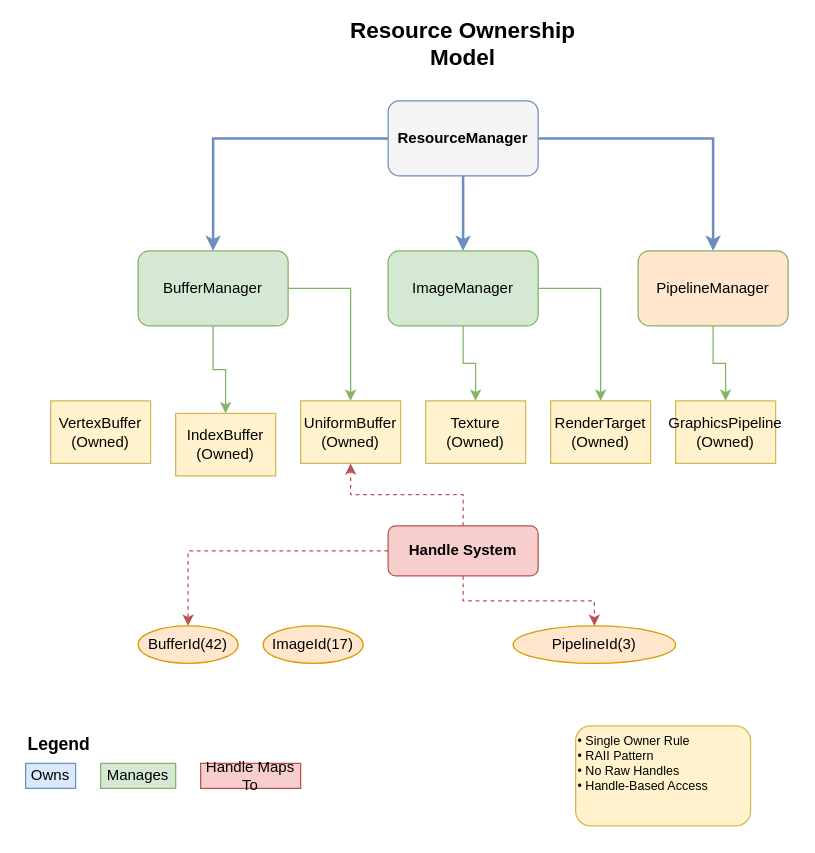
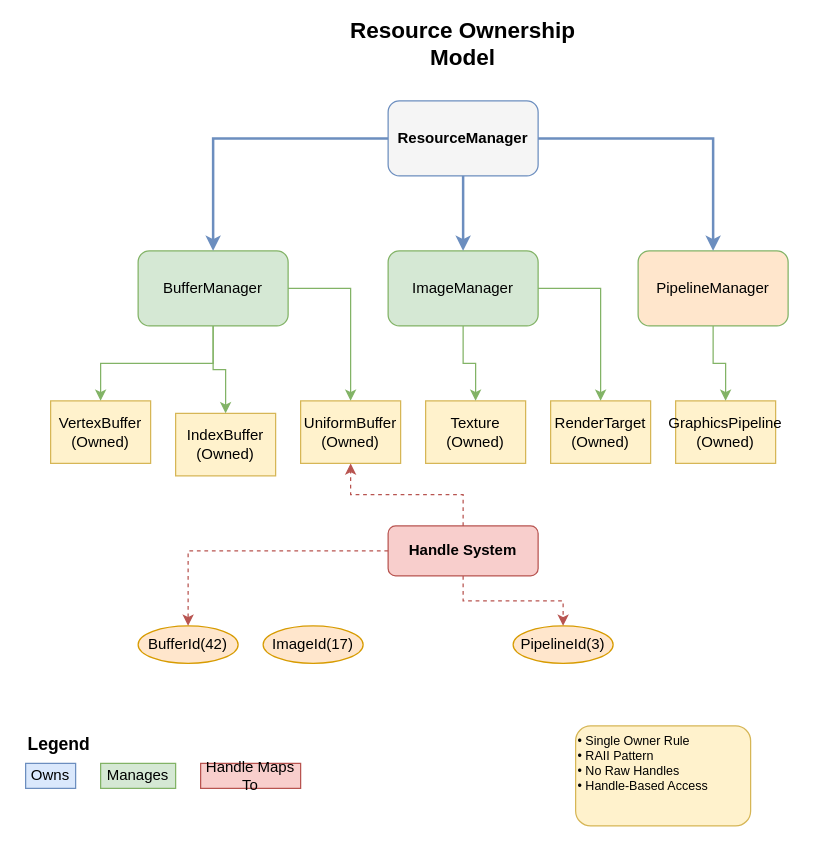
none -> (142, 363)
(594, 644) -> (563, 644)
